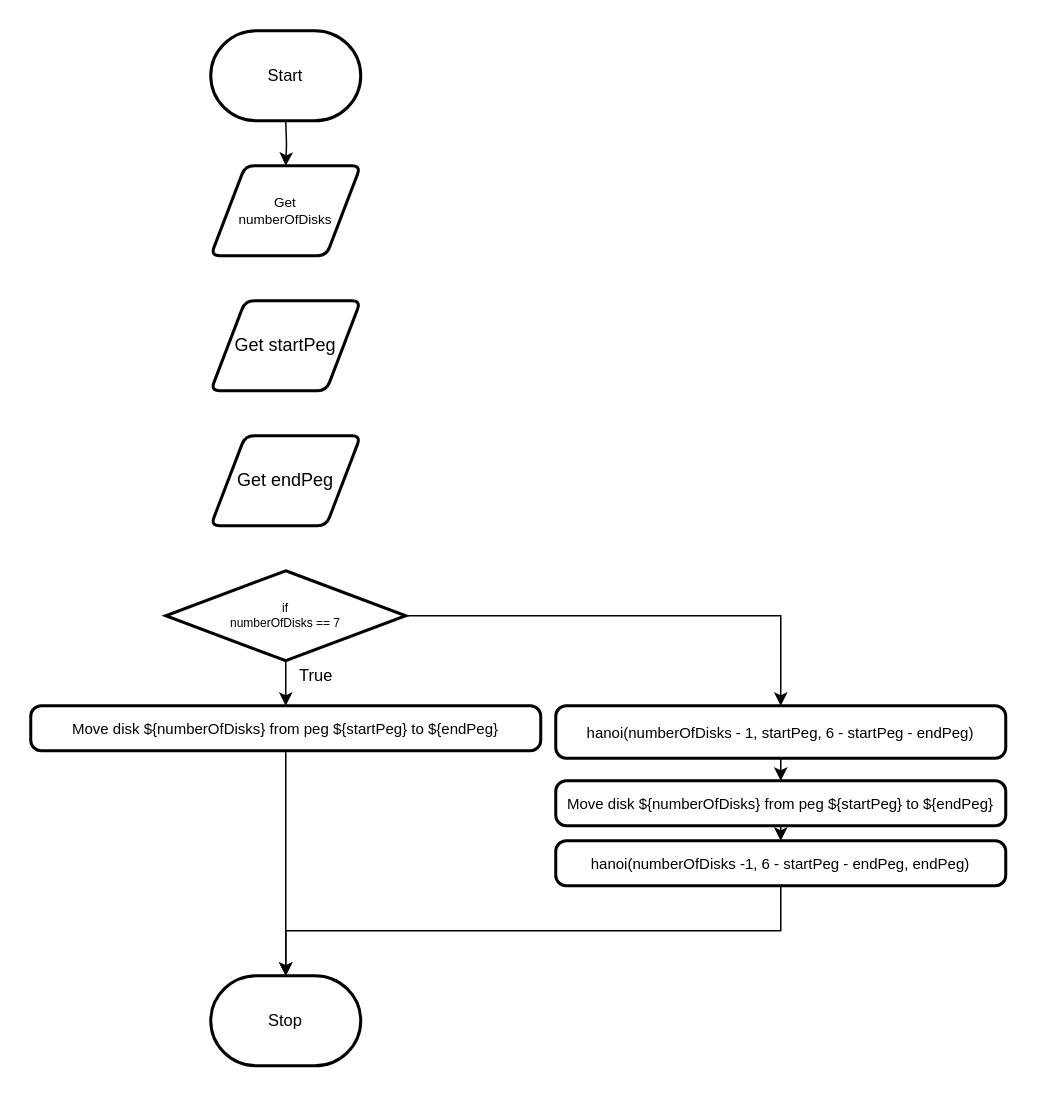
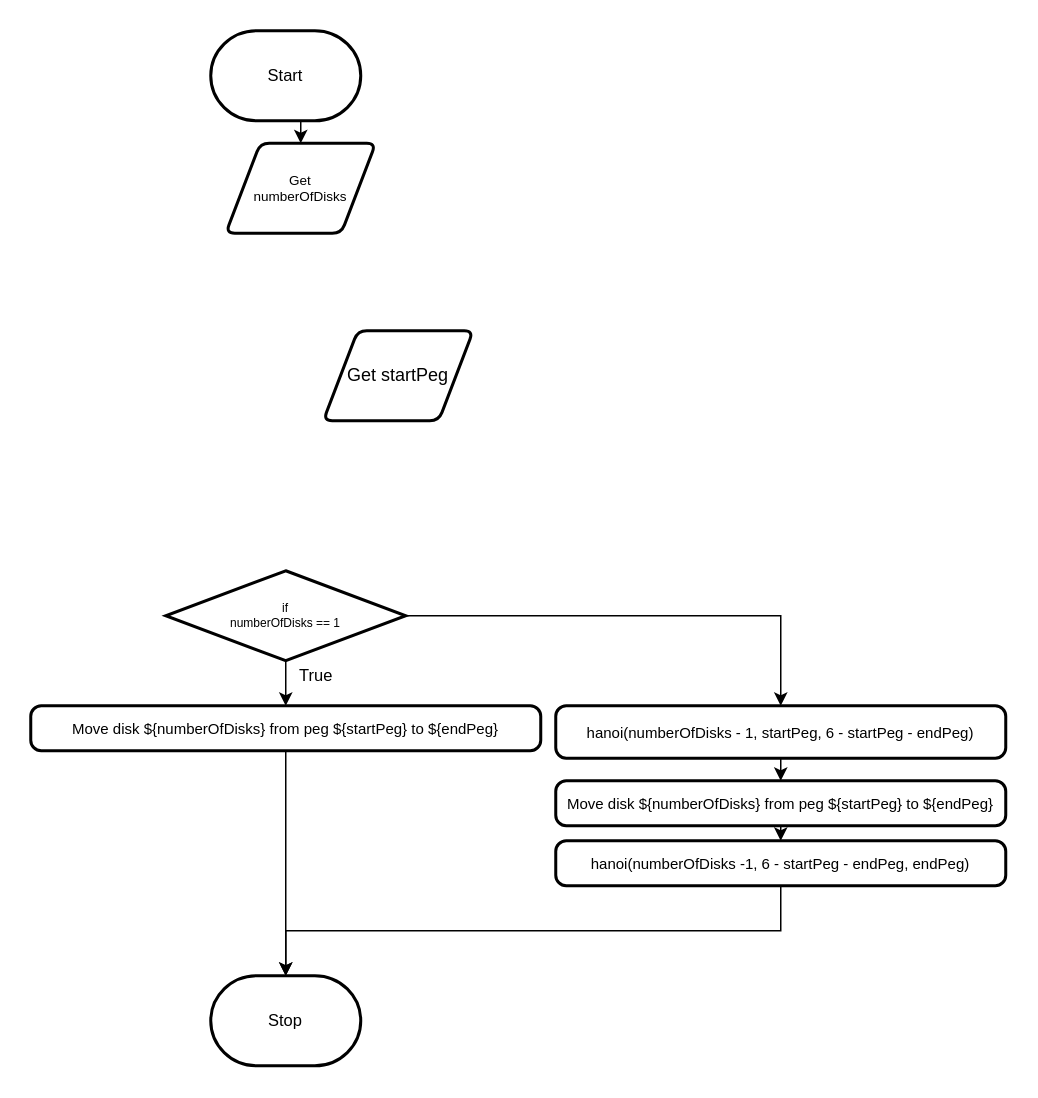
(286, 211) -> (301, 188)
(286, 346) -> (398, 376)
(286, 481) -> none
(286, 616) -> (286, 616)
